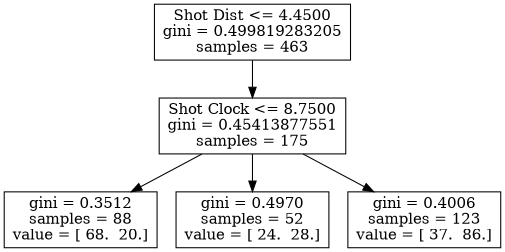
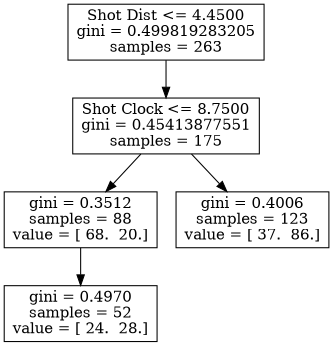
(252, 32) -> (166, 32)
(252, 167) -> (81, 261)
